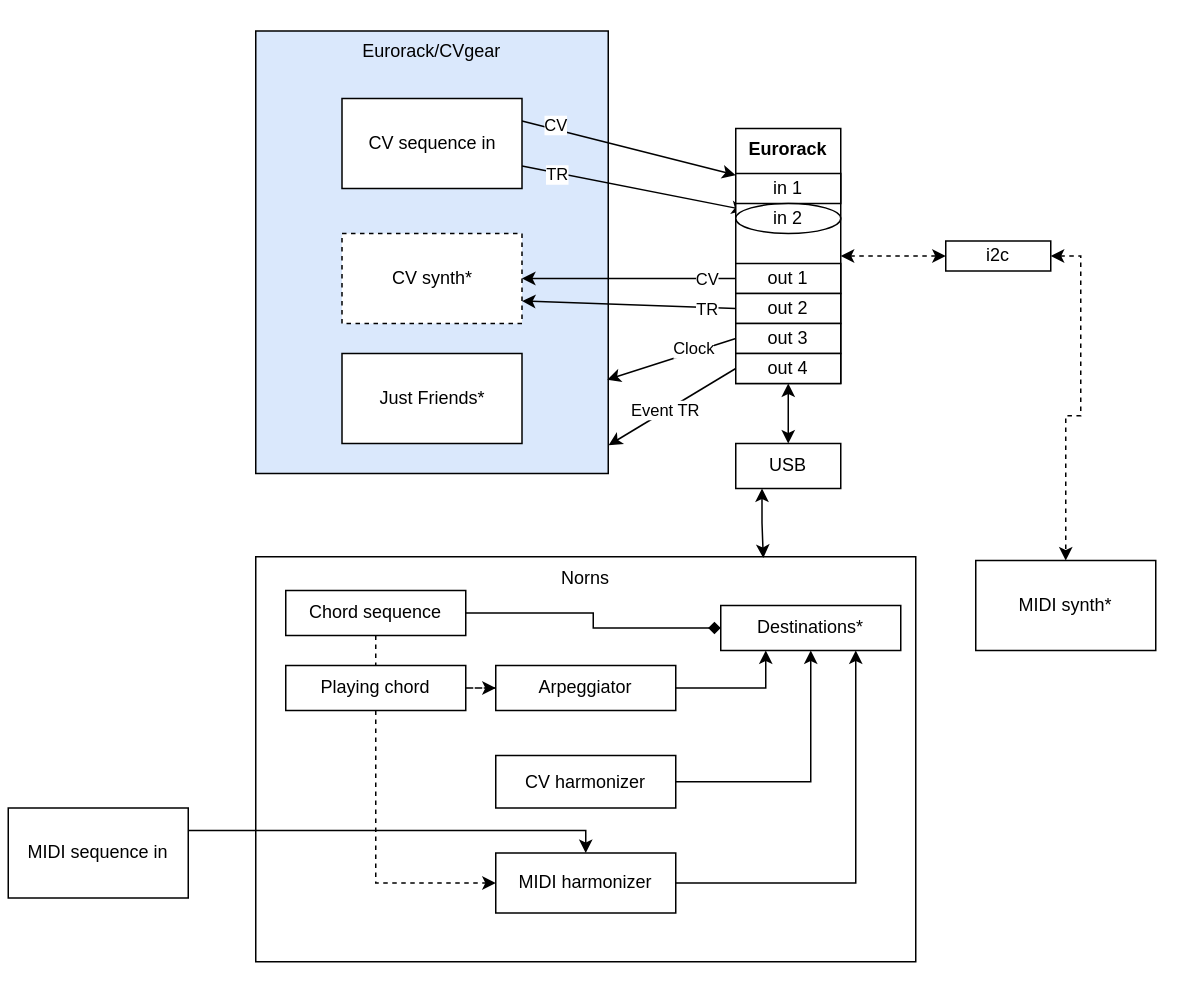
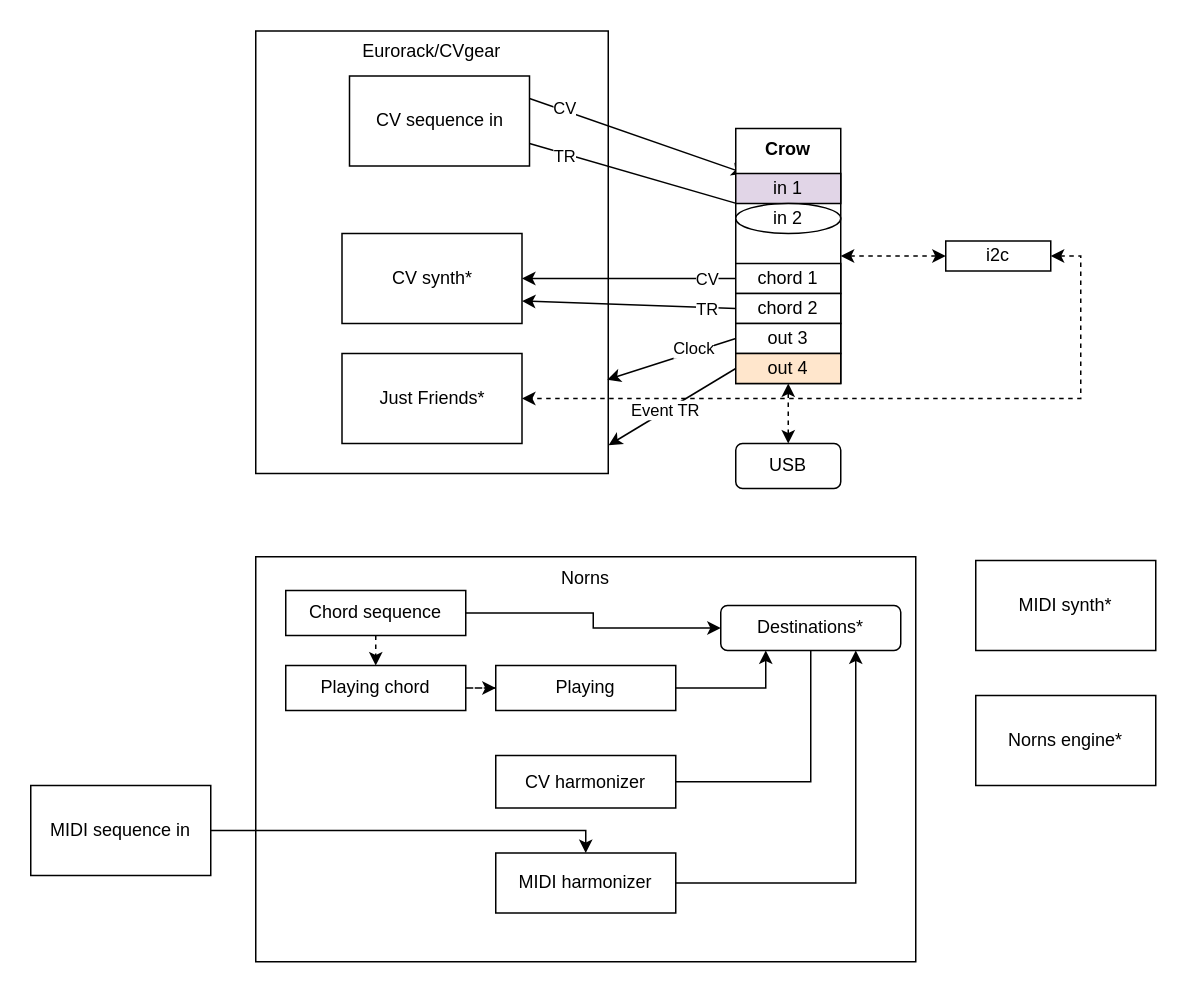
(432, 52) -> (432, 52)
(432, 143) -> (440, 121)
(788, 150) -> (788, 150)
(788, 188) -> (788, 188)
(432, 278) -> (432, 278)
(788, 278) -> (788, 278)
(788, 308) -> (788, 308)
(788, 368) -> (788, 368)
(788, 415) -> (788, 415)
(788, 466) -> (788, 466)
(1066, 466) -> (886, 398)
(762, 522) -> none
(708, 628) -> (709, 628)
(811, 628) -> (811, 628)
(376, 658) -> (376, 654)
(811, 662) -> (811, 657)
(586, 688) -> (586, 688)
none -> (1066, 740)
(376, 852) -> none
(98, 853) -> (121, 830)
